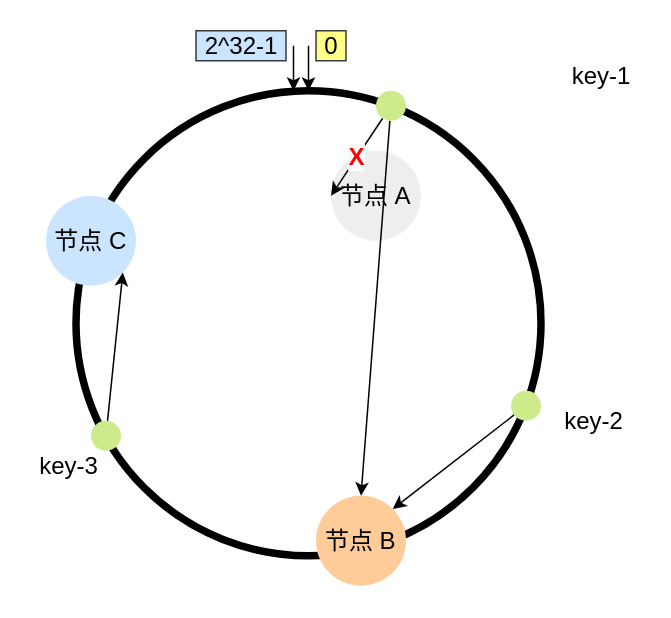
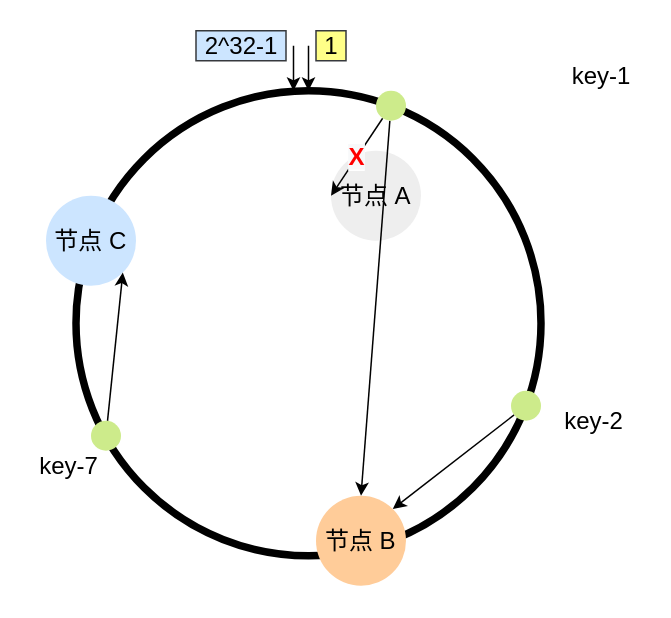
(332, 46) -> (332, 46)
(69, 466) -> (69, 466)
